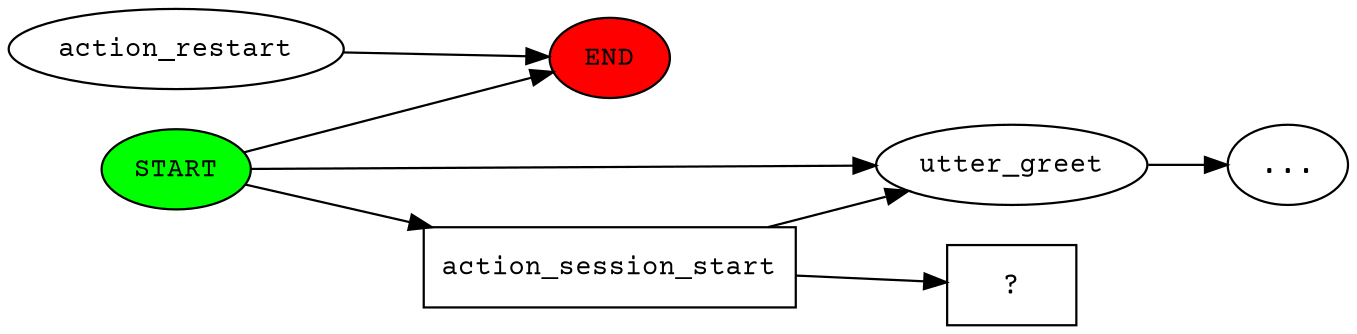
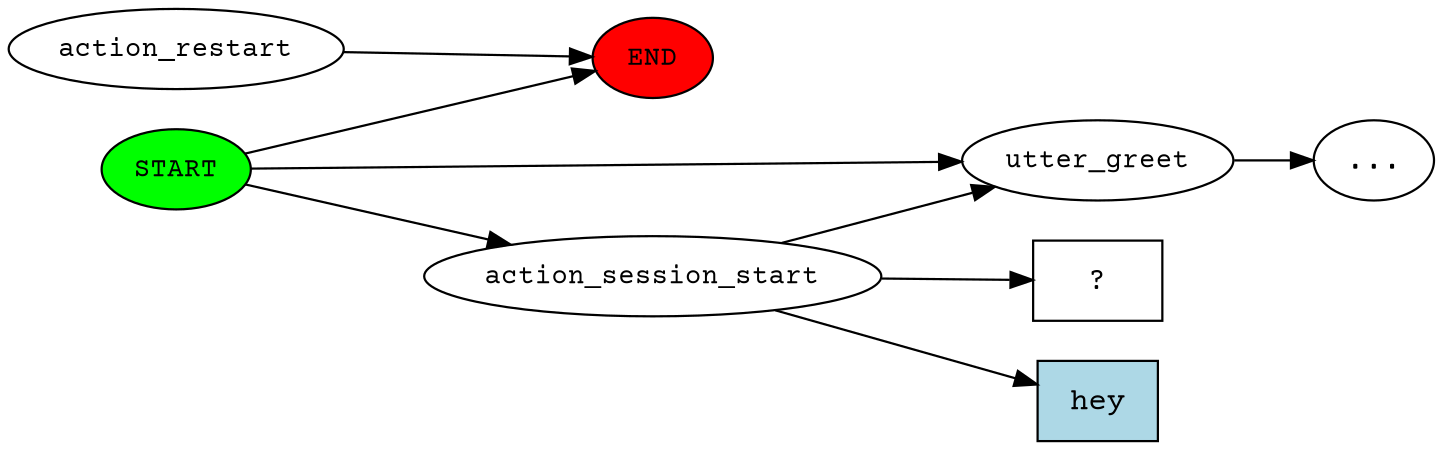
(610, 267) -> (653, 276)
none -> (1098, 401)
